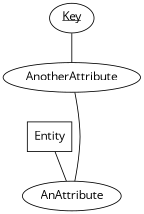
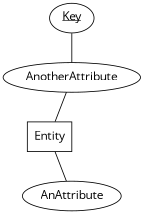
(80, 137) -> (61, 107)
